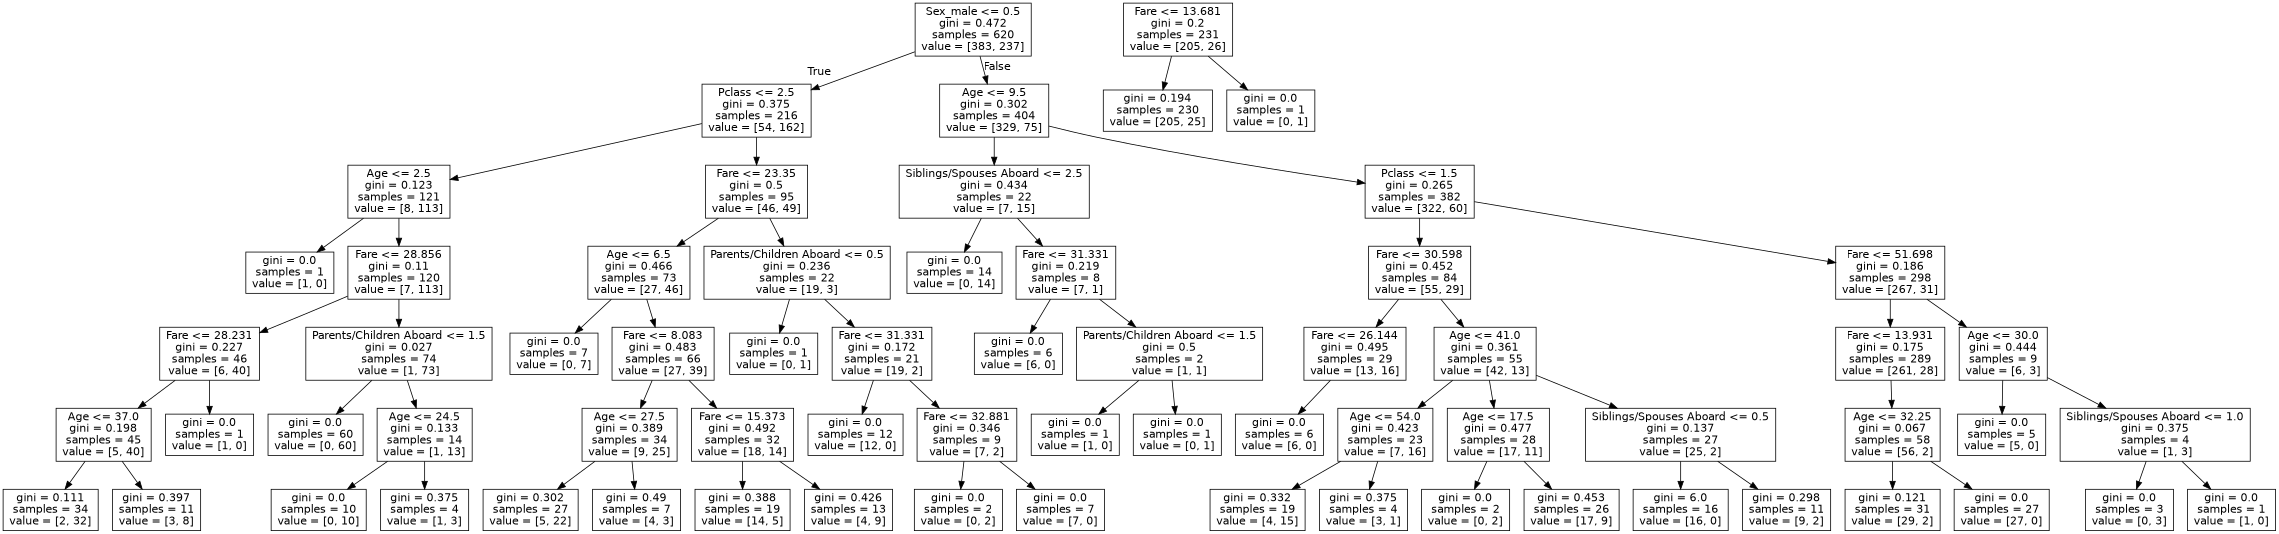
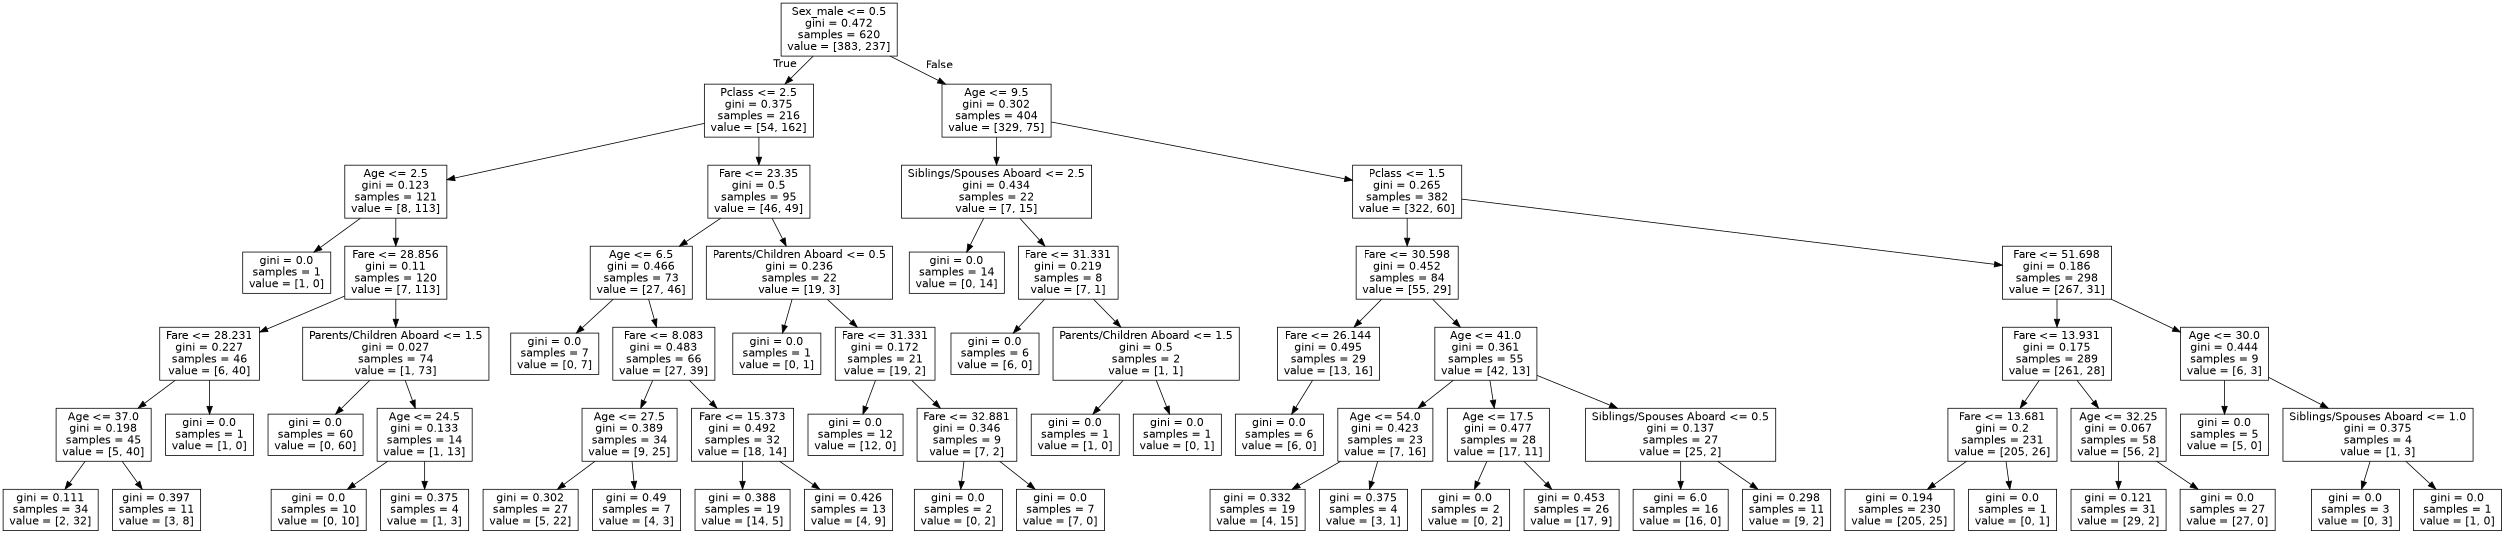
none -> (2032, 391)
